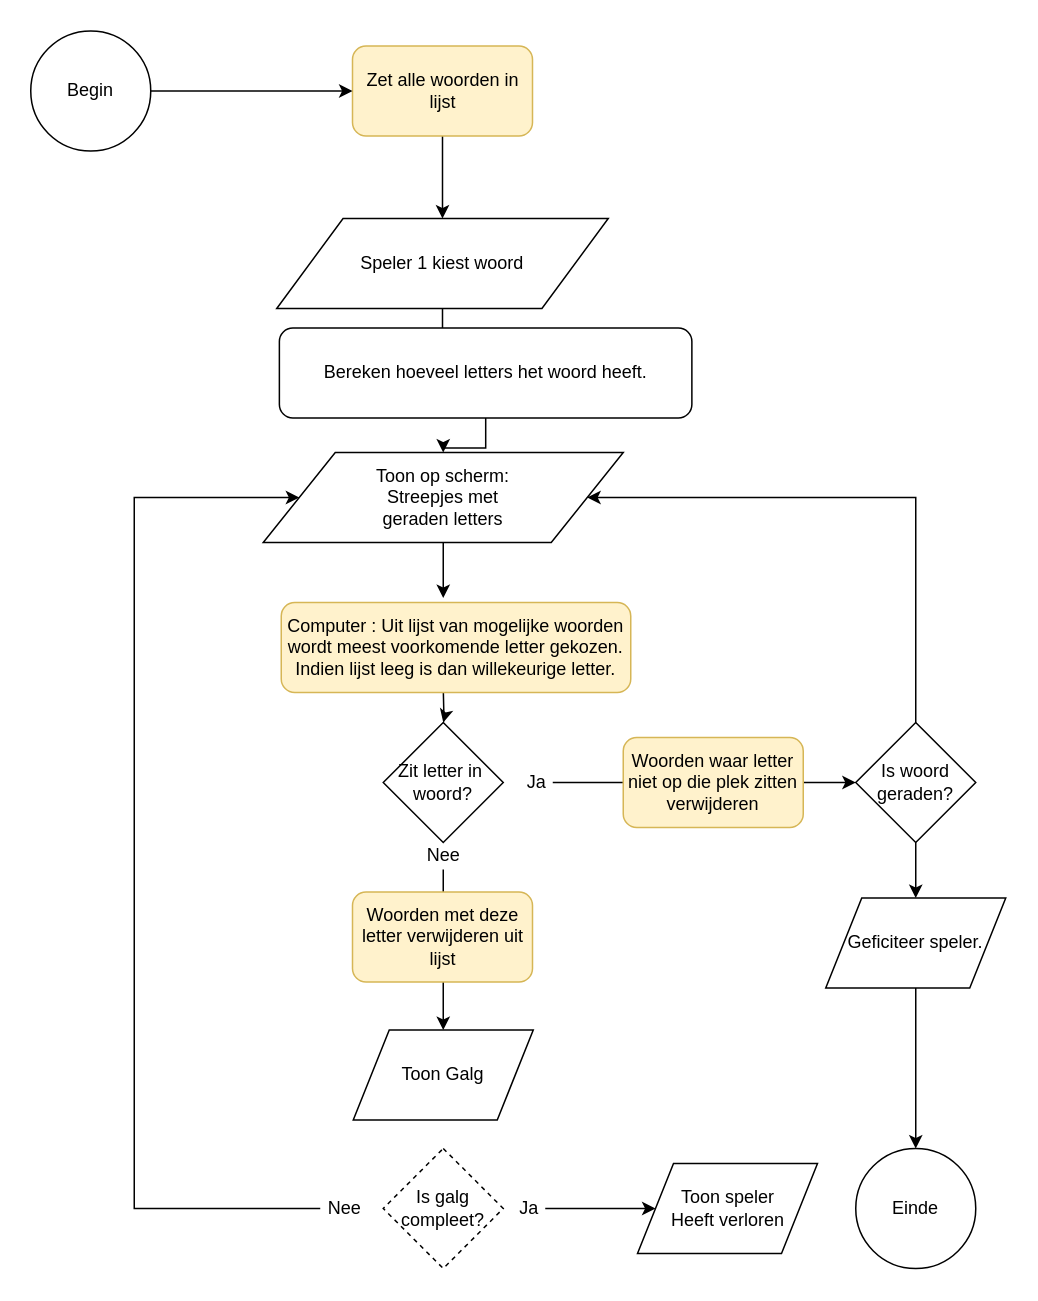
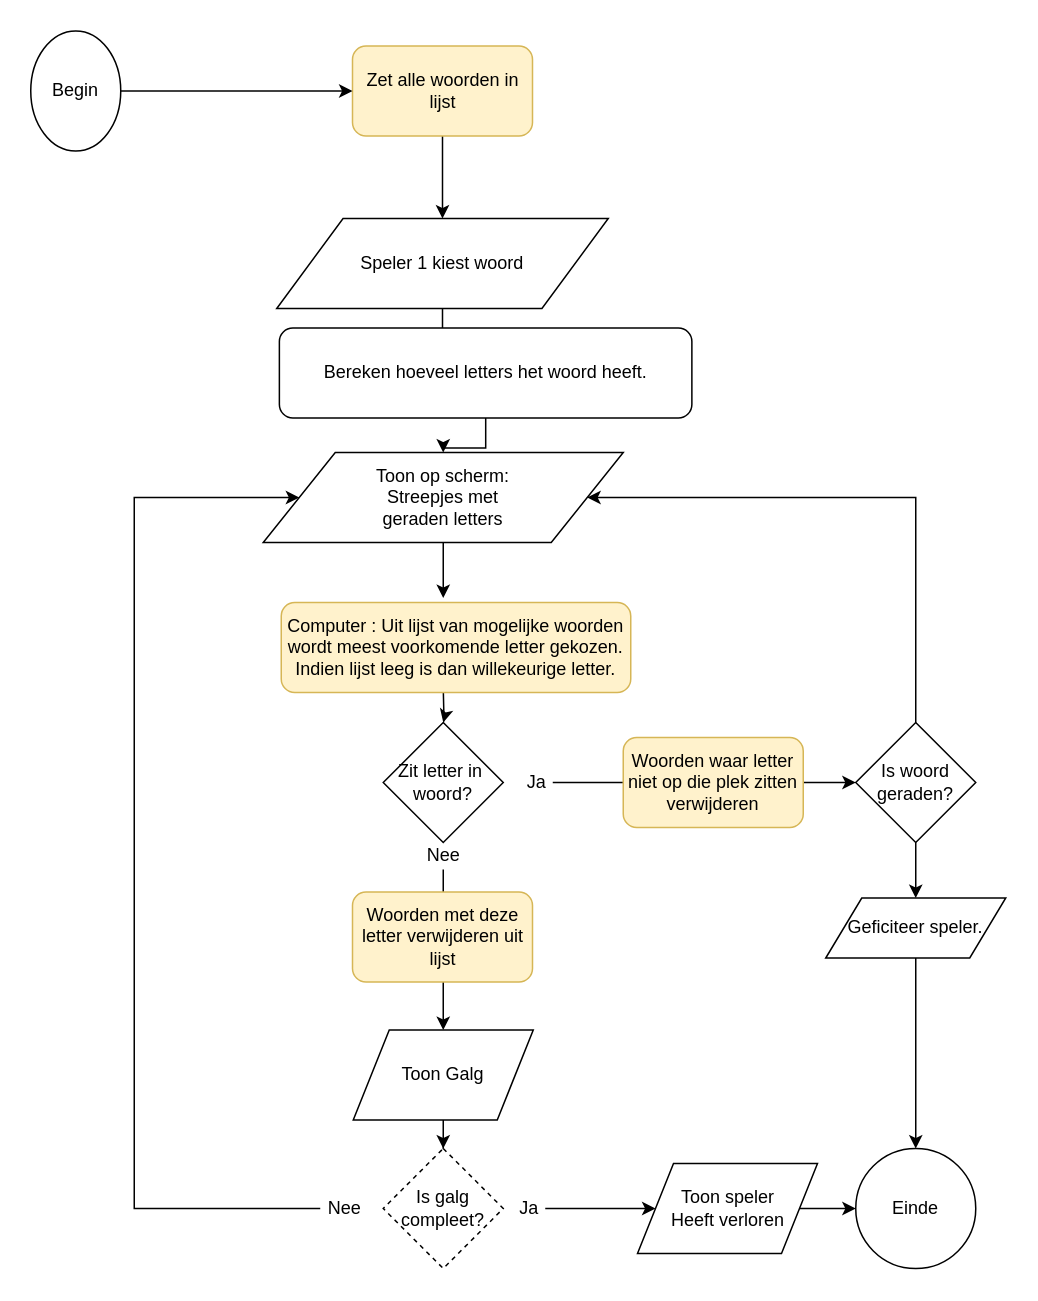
(91, 91) -> (76, 91)
(916, 943) -> (916, 928)
none -> (443, 1140)
none -> (844, 1208)
